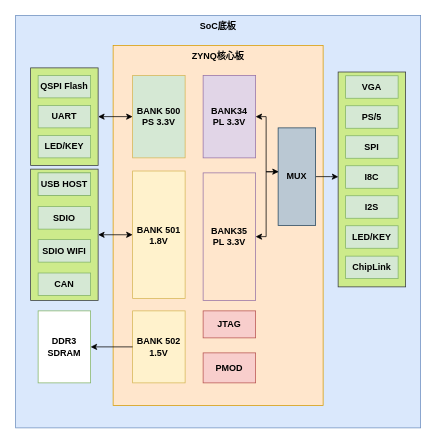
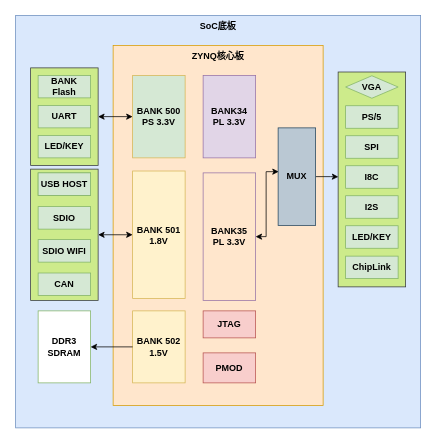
(64, 87) -> (64, 87)
(372, 87) -> (372, 87)
(264, 117) -> none
